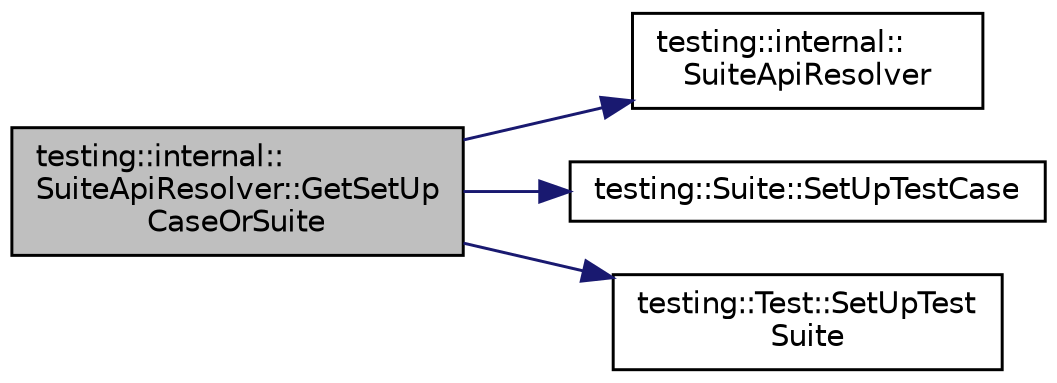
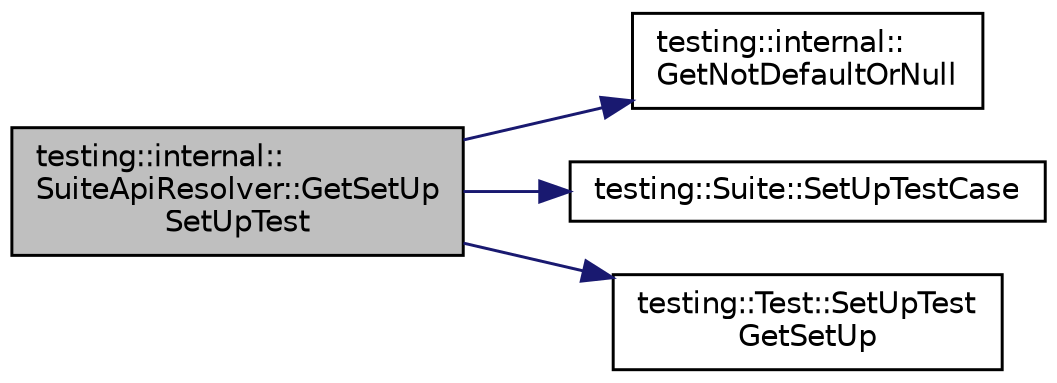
(808, 61) -> (808, 61)
(238, 192) -> (238, 192)
(808, 322) -> (808, 322)
